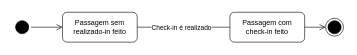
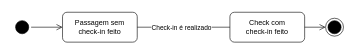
(100, 27) -> (100, 27)
(268, 27) -> (268, 27)
